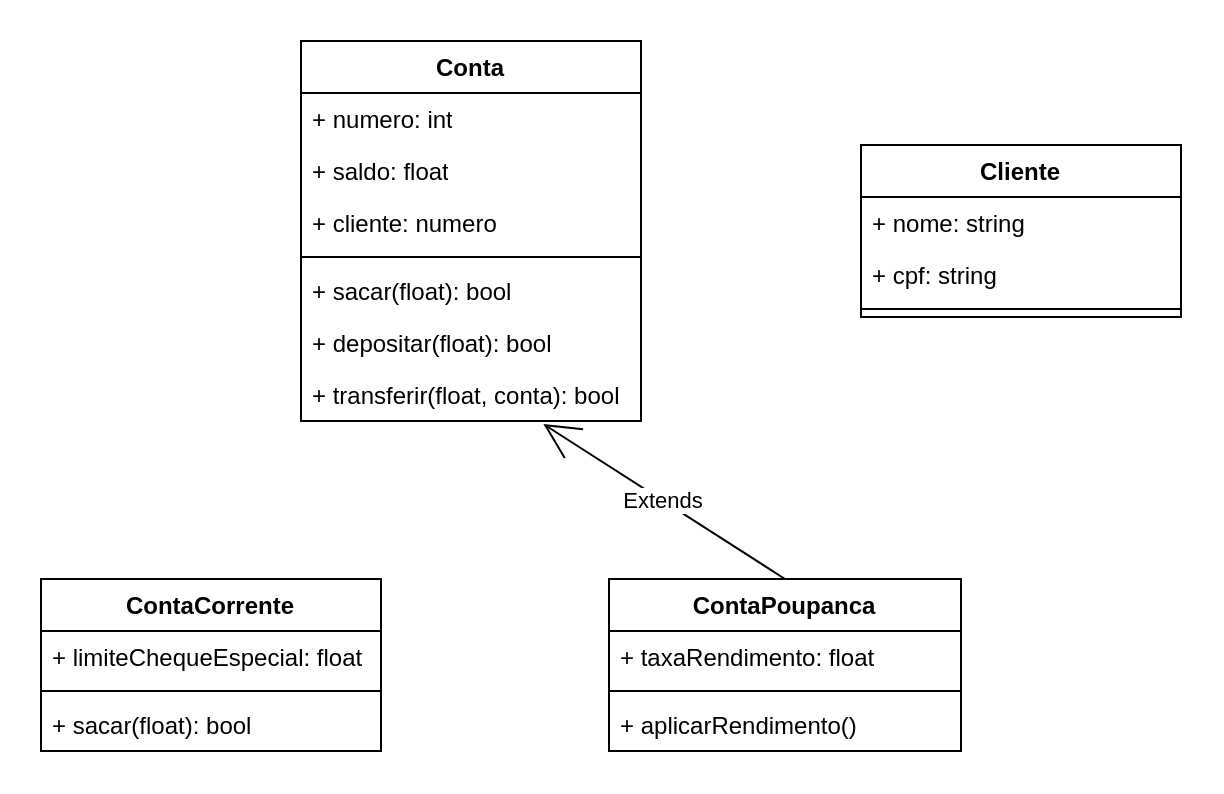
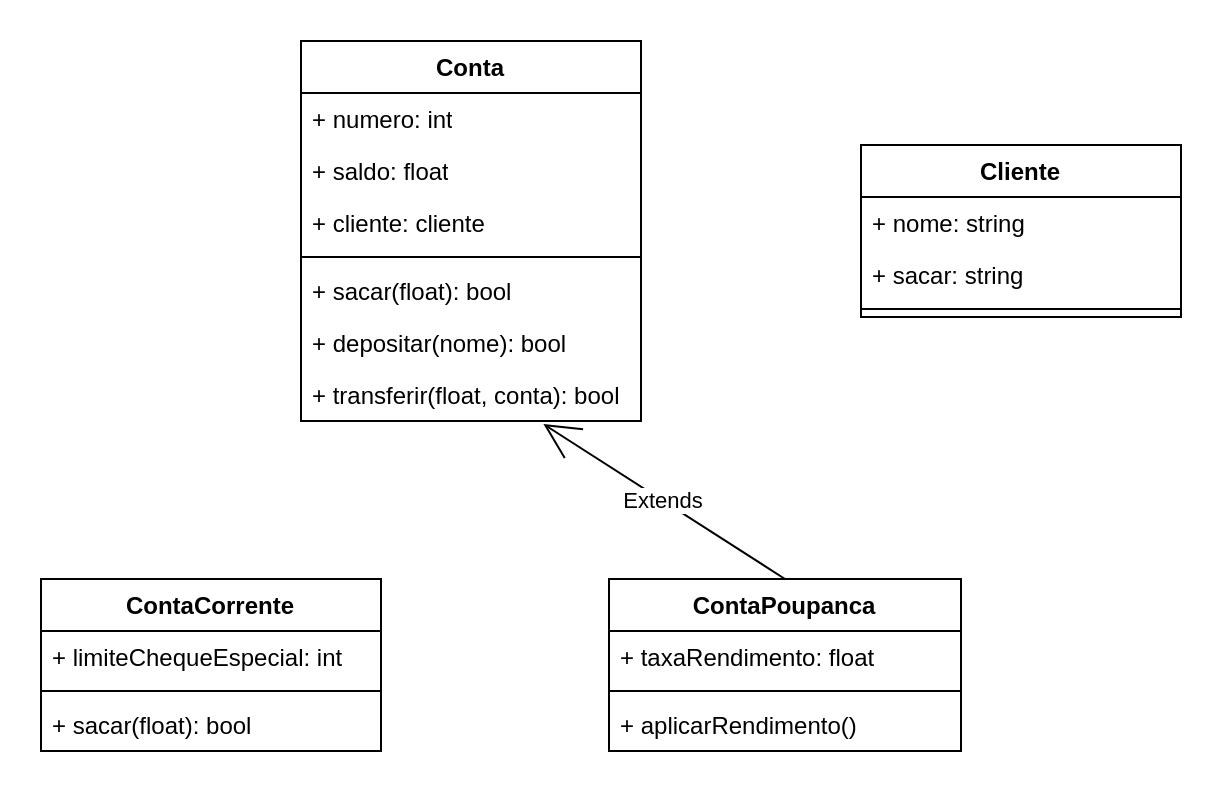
(412, 225) -> (412, 225)
(948, 277) -> (961, 277)
(456, 345) -> (452, 345)
(213, 674) -> (206, 659)
